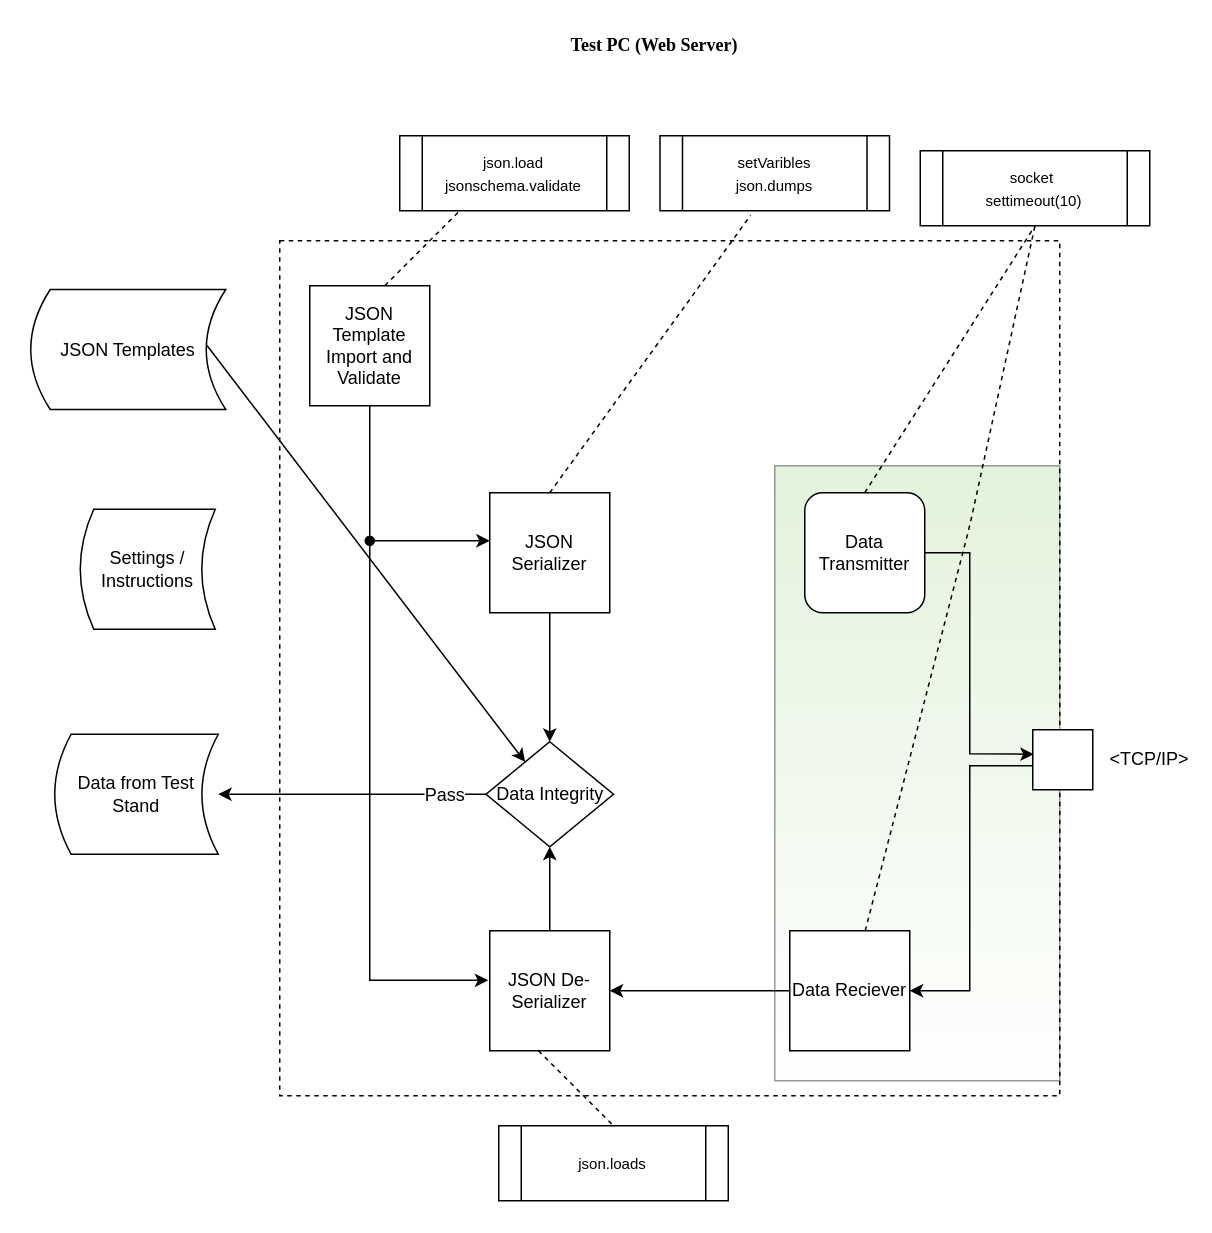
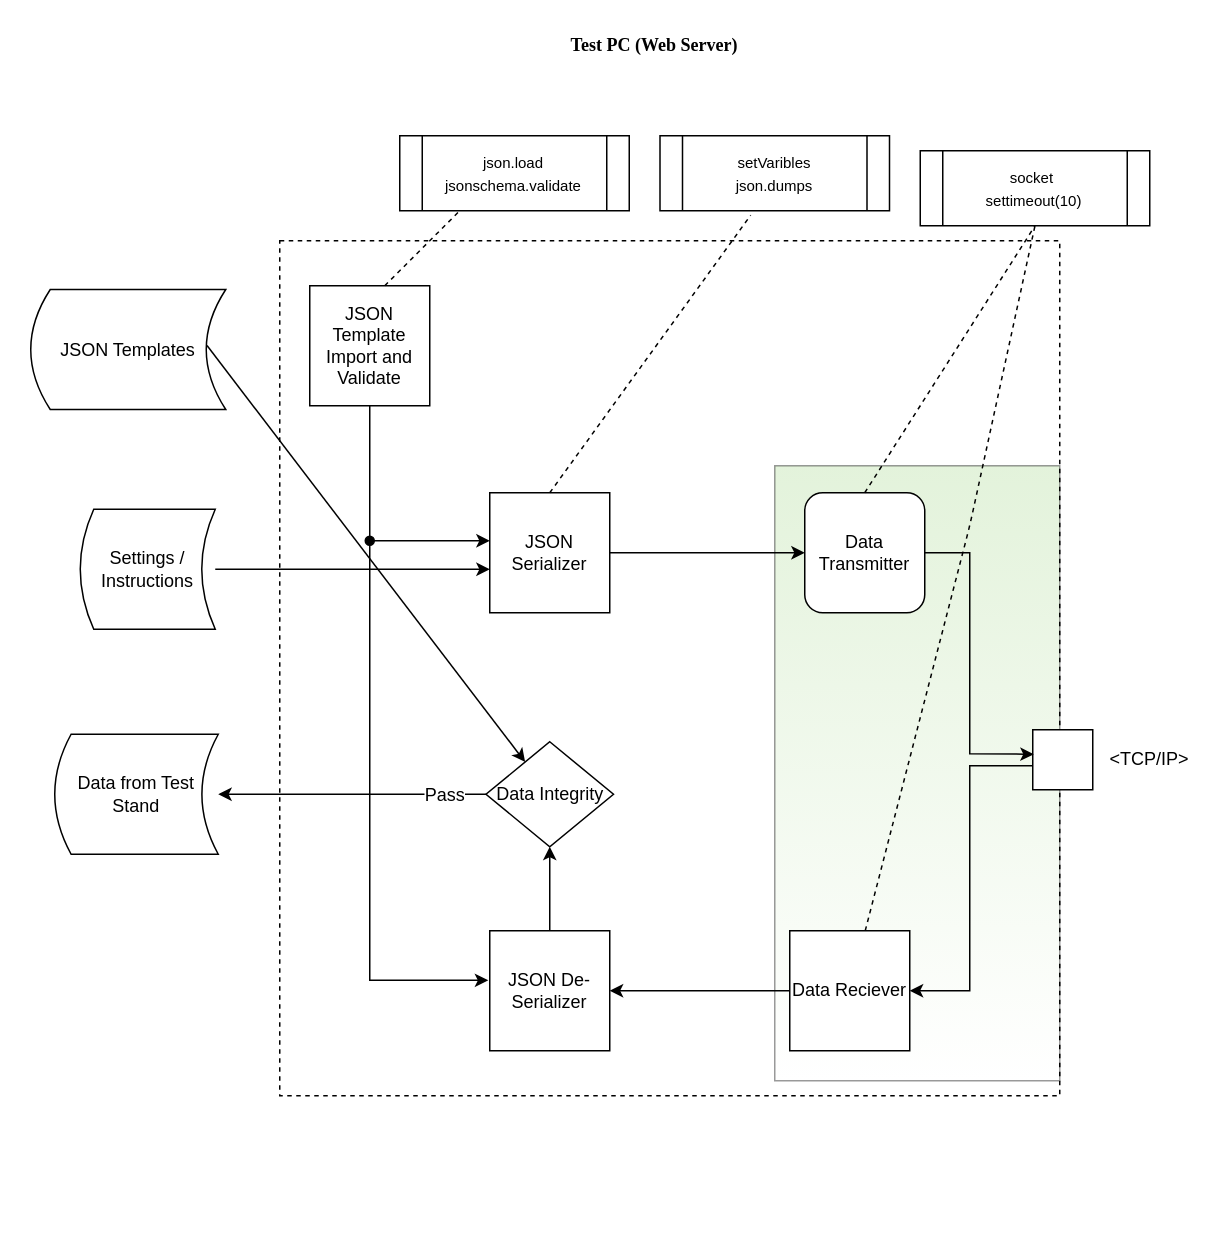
none -> (348, 569)
(550, 672) -> (702, 553)
(576, 1088) -> none
(614, 1163) -> none
